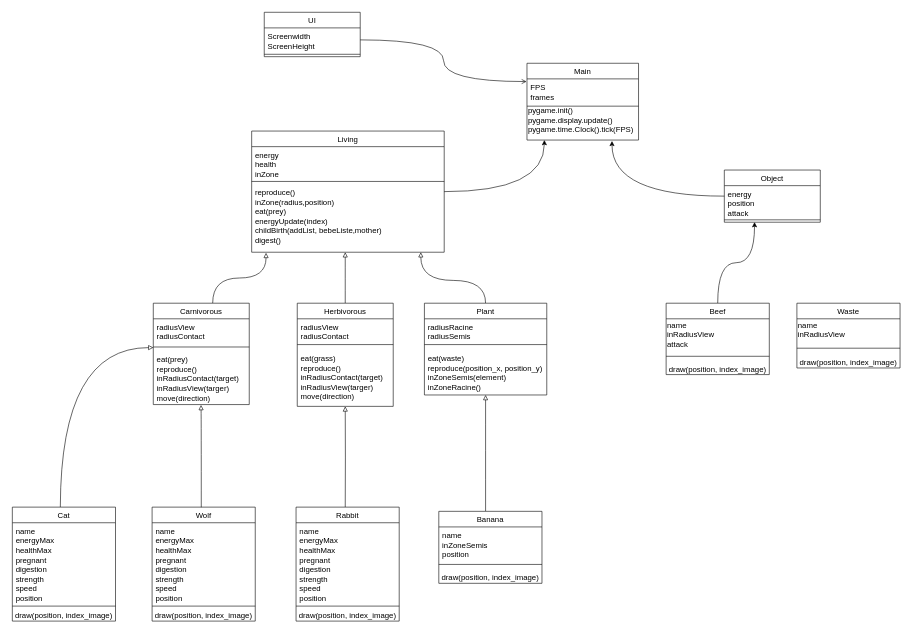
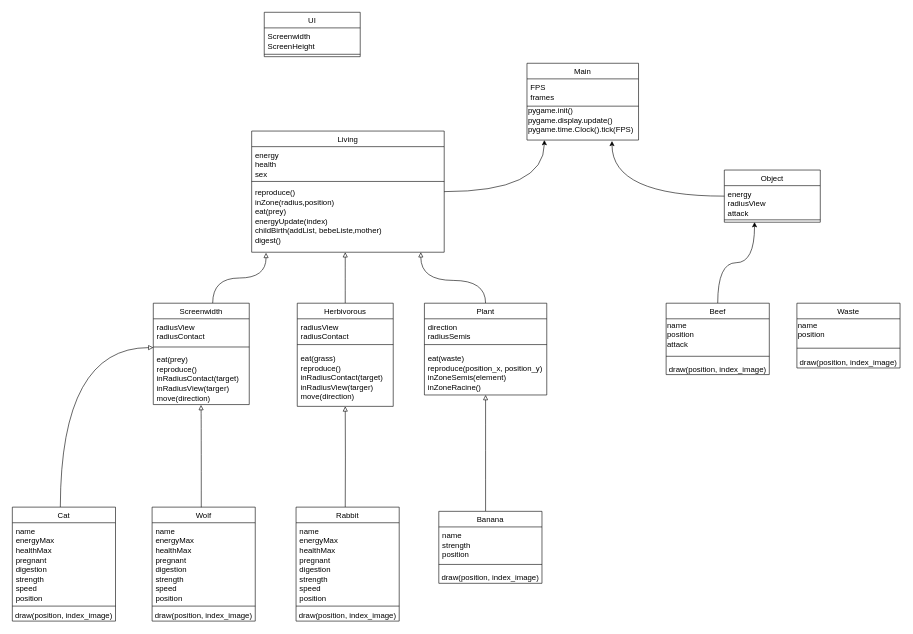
(445, 66) -> none
(268, 155) -> (268, 155)
(741, 194) -> (741, 194)
(201, 312) -> (201, 312)
(676, 325) -> (676, 325)
(807, 325) -> (807, 325)
(452, 327) -> (445, 327)
(451, 536) -> (451, 536)
